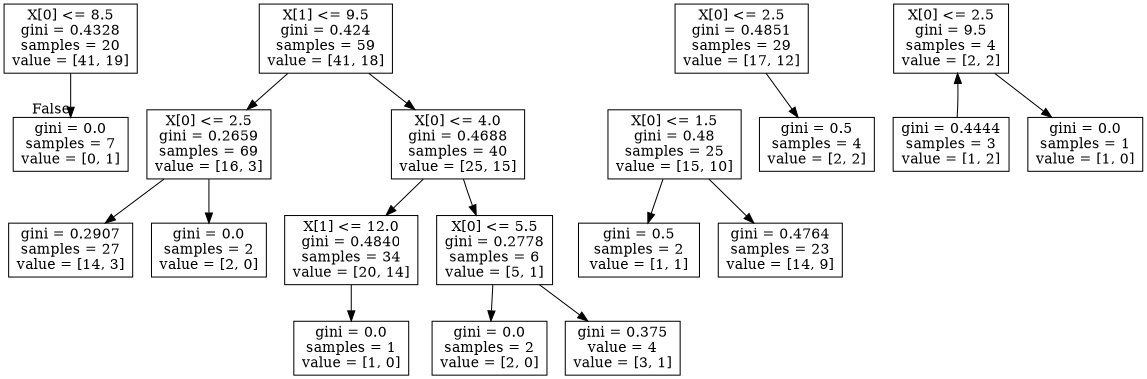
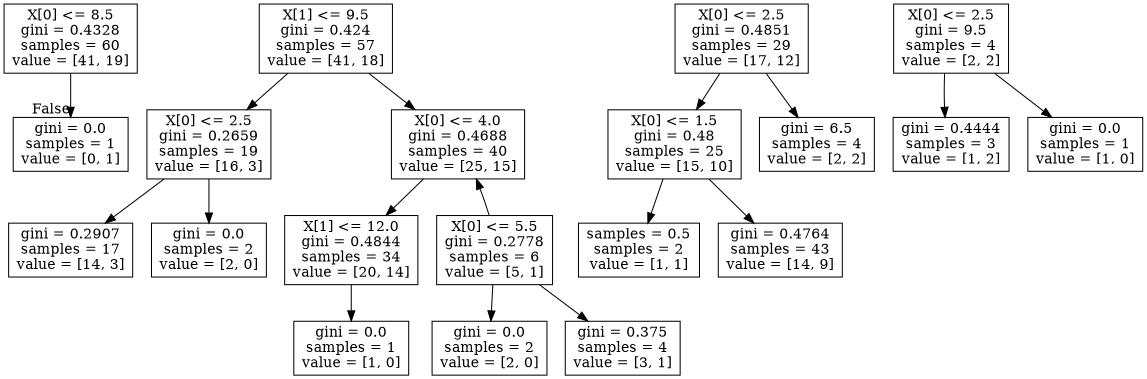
(71, 39) -> (71, 39)
(326, 39) -> (326, 39)
none -> (711, 87)
(958, 101) -> (944, 90)
(71, 144) -> (71, 144)
(209, 144) -> (209, 144)
(817, 144) -> (817, 144)
(468, 192) -> (485, 202)
(71, 250) -> (71, 250)
(351, 250) -> (351, 250)
(639, 250) -> (639, 250)
(780, 250) -> (780, 250)
(623, 348) -> (623, 348)
